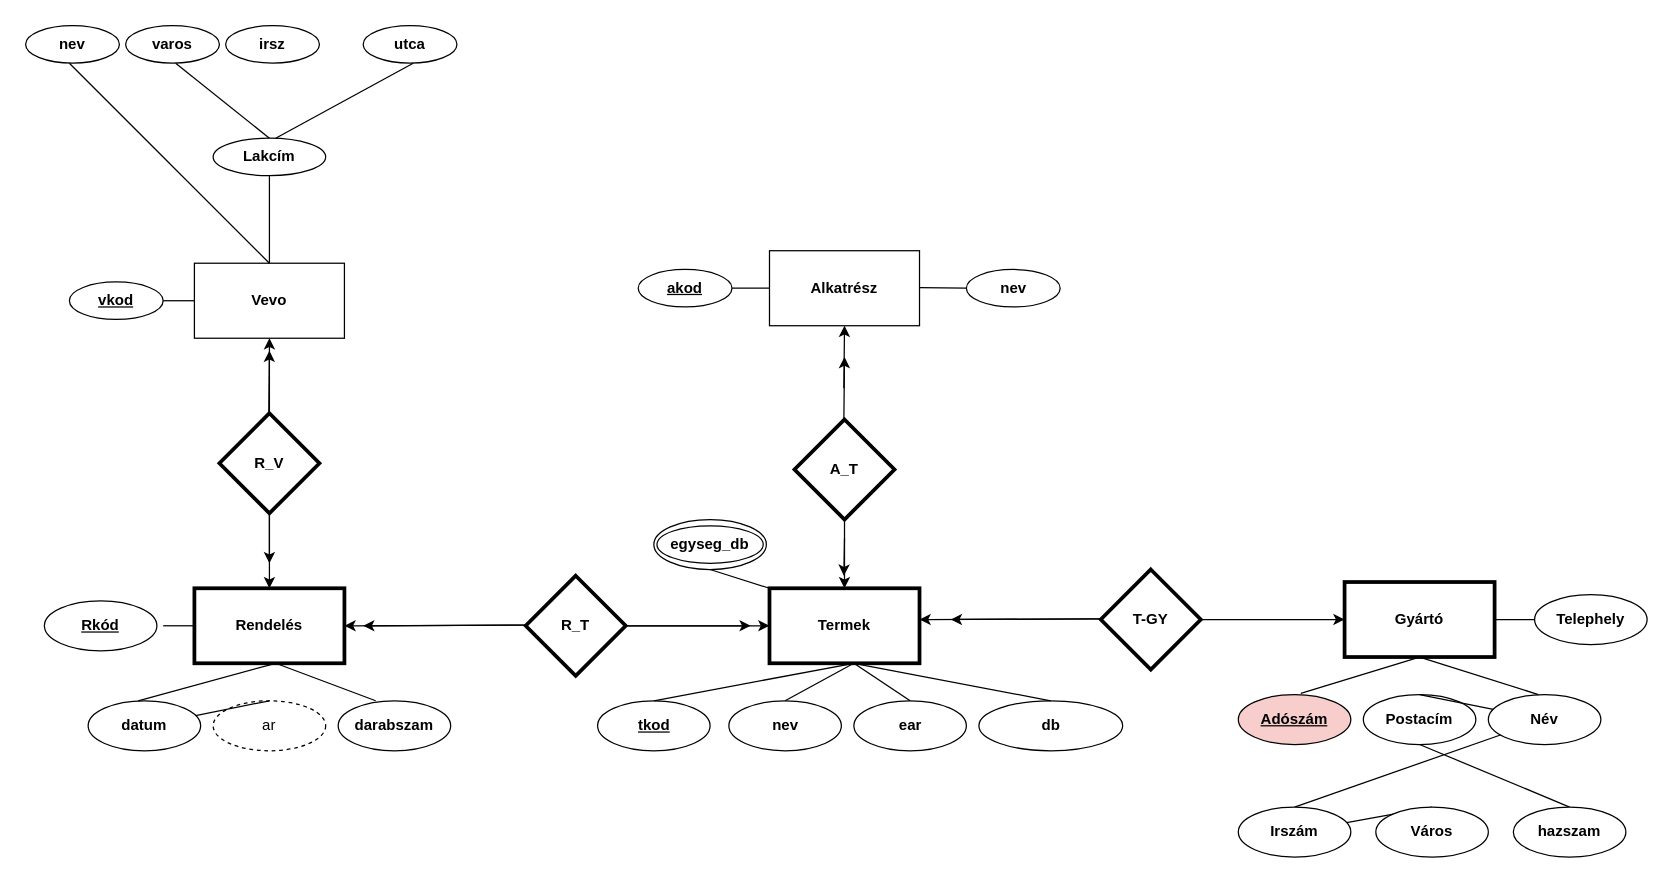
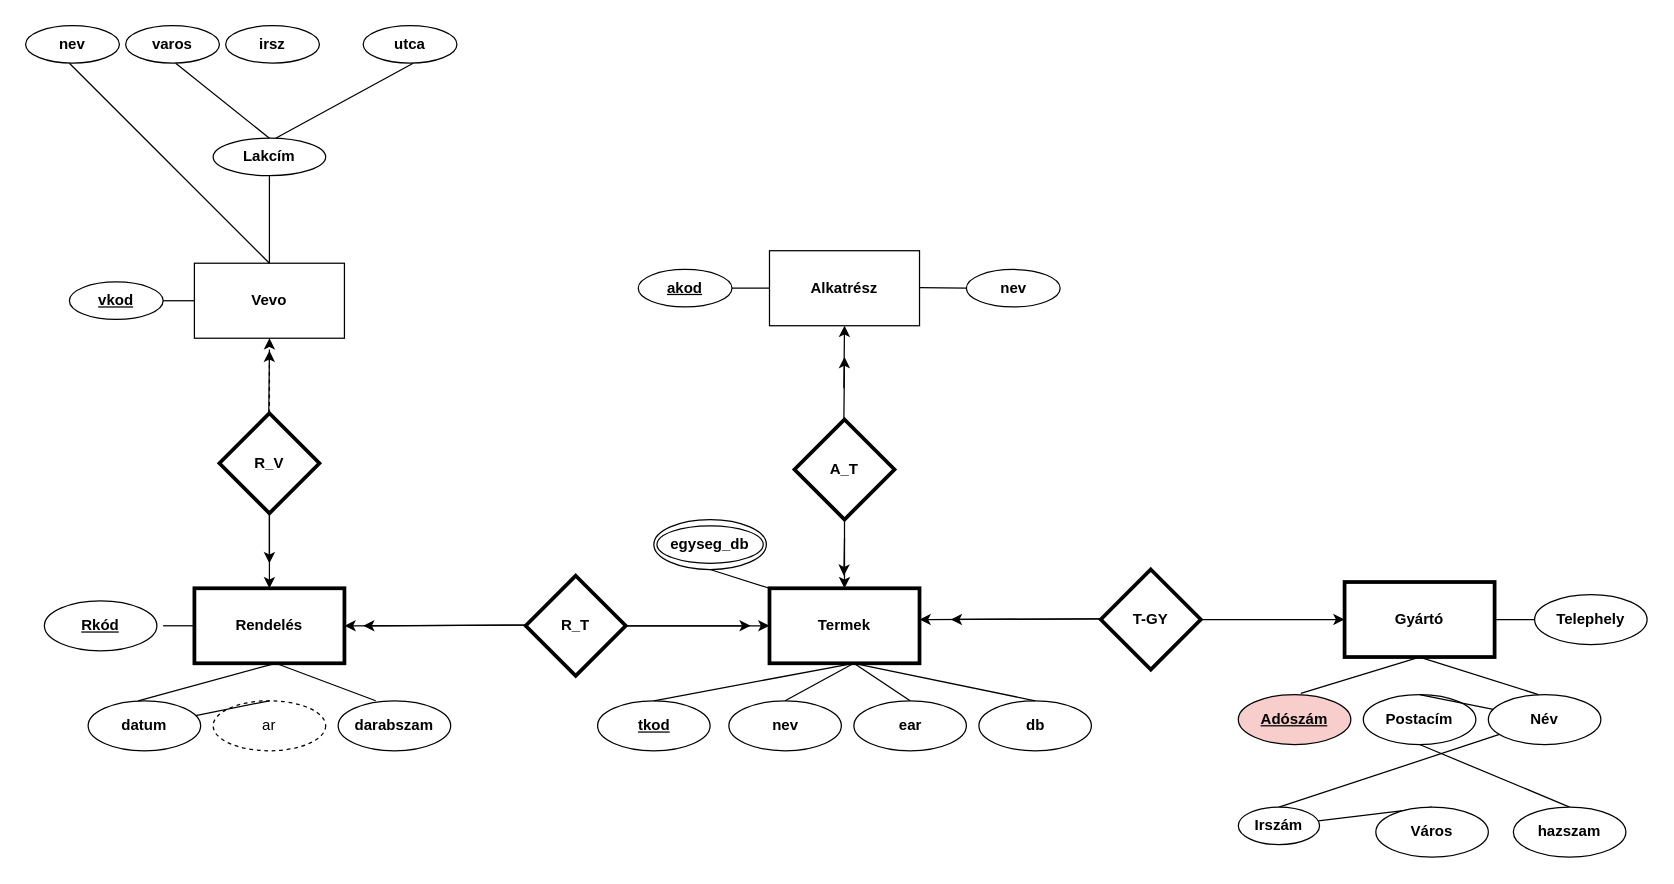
(269, 348) -> (269, 348)
(1051, 726) -> (1035, 726)
(1294, 832) -> (1279, 826)
